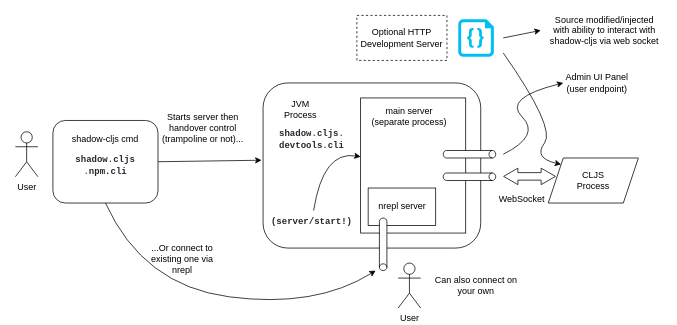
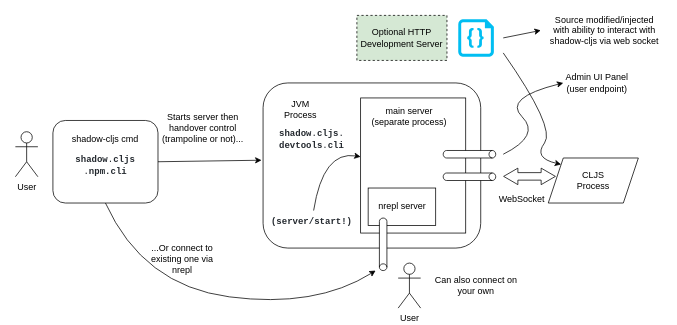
(402, 38) -> (402, 38)
